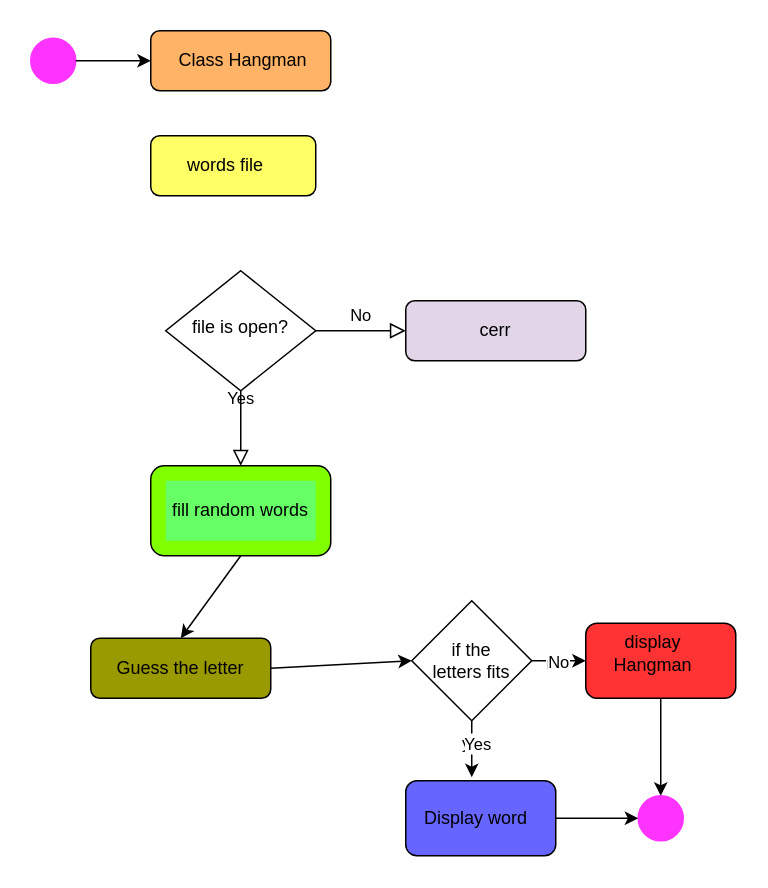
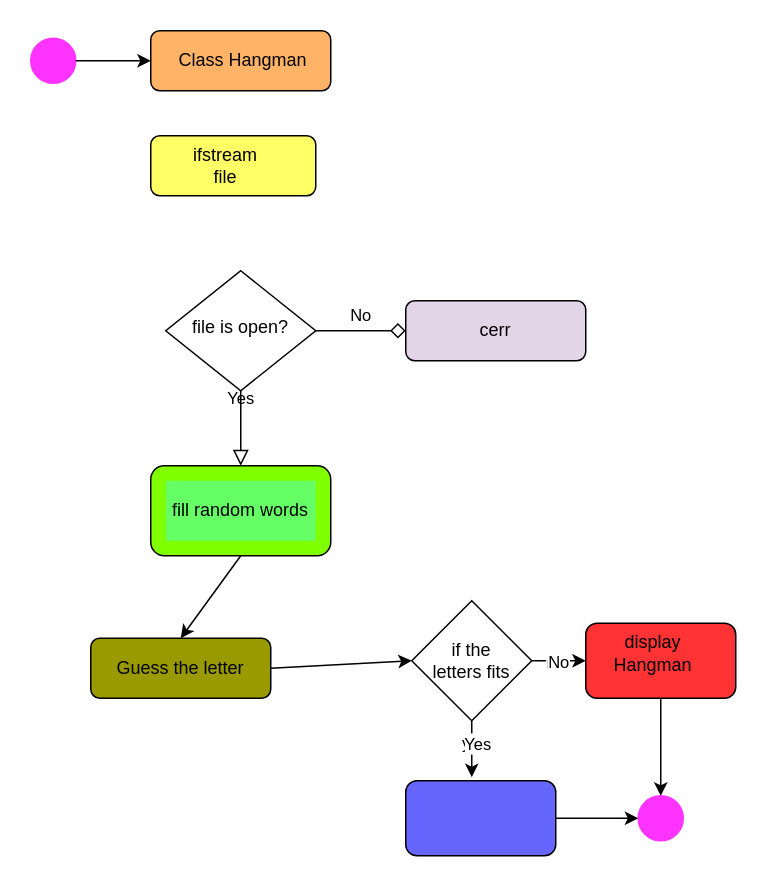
(226, 166) -> (226, 166)
(389, 331) -> (389, 331)
(476, 818) -> none
